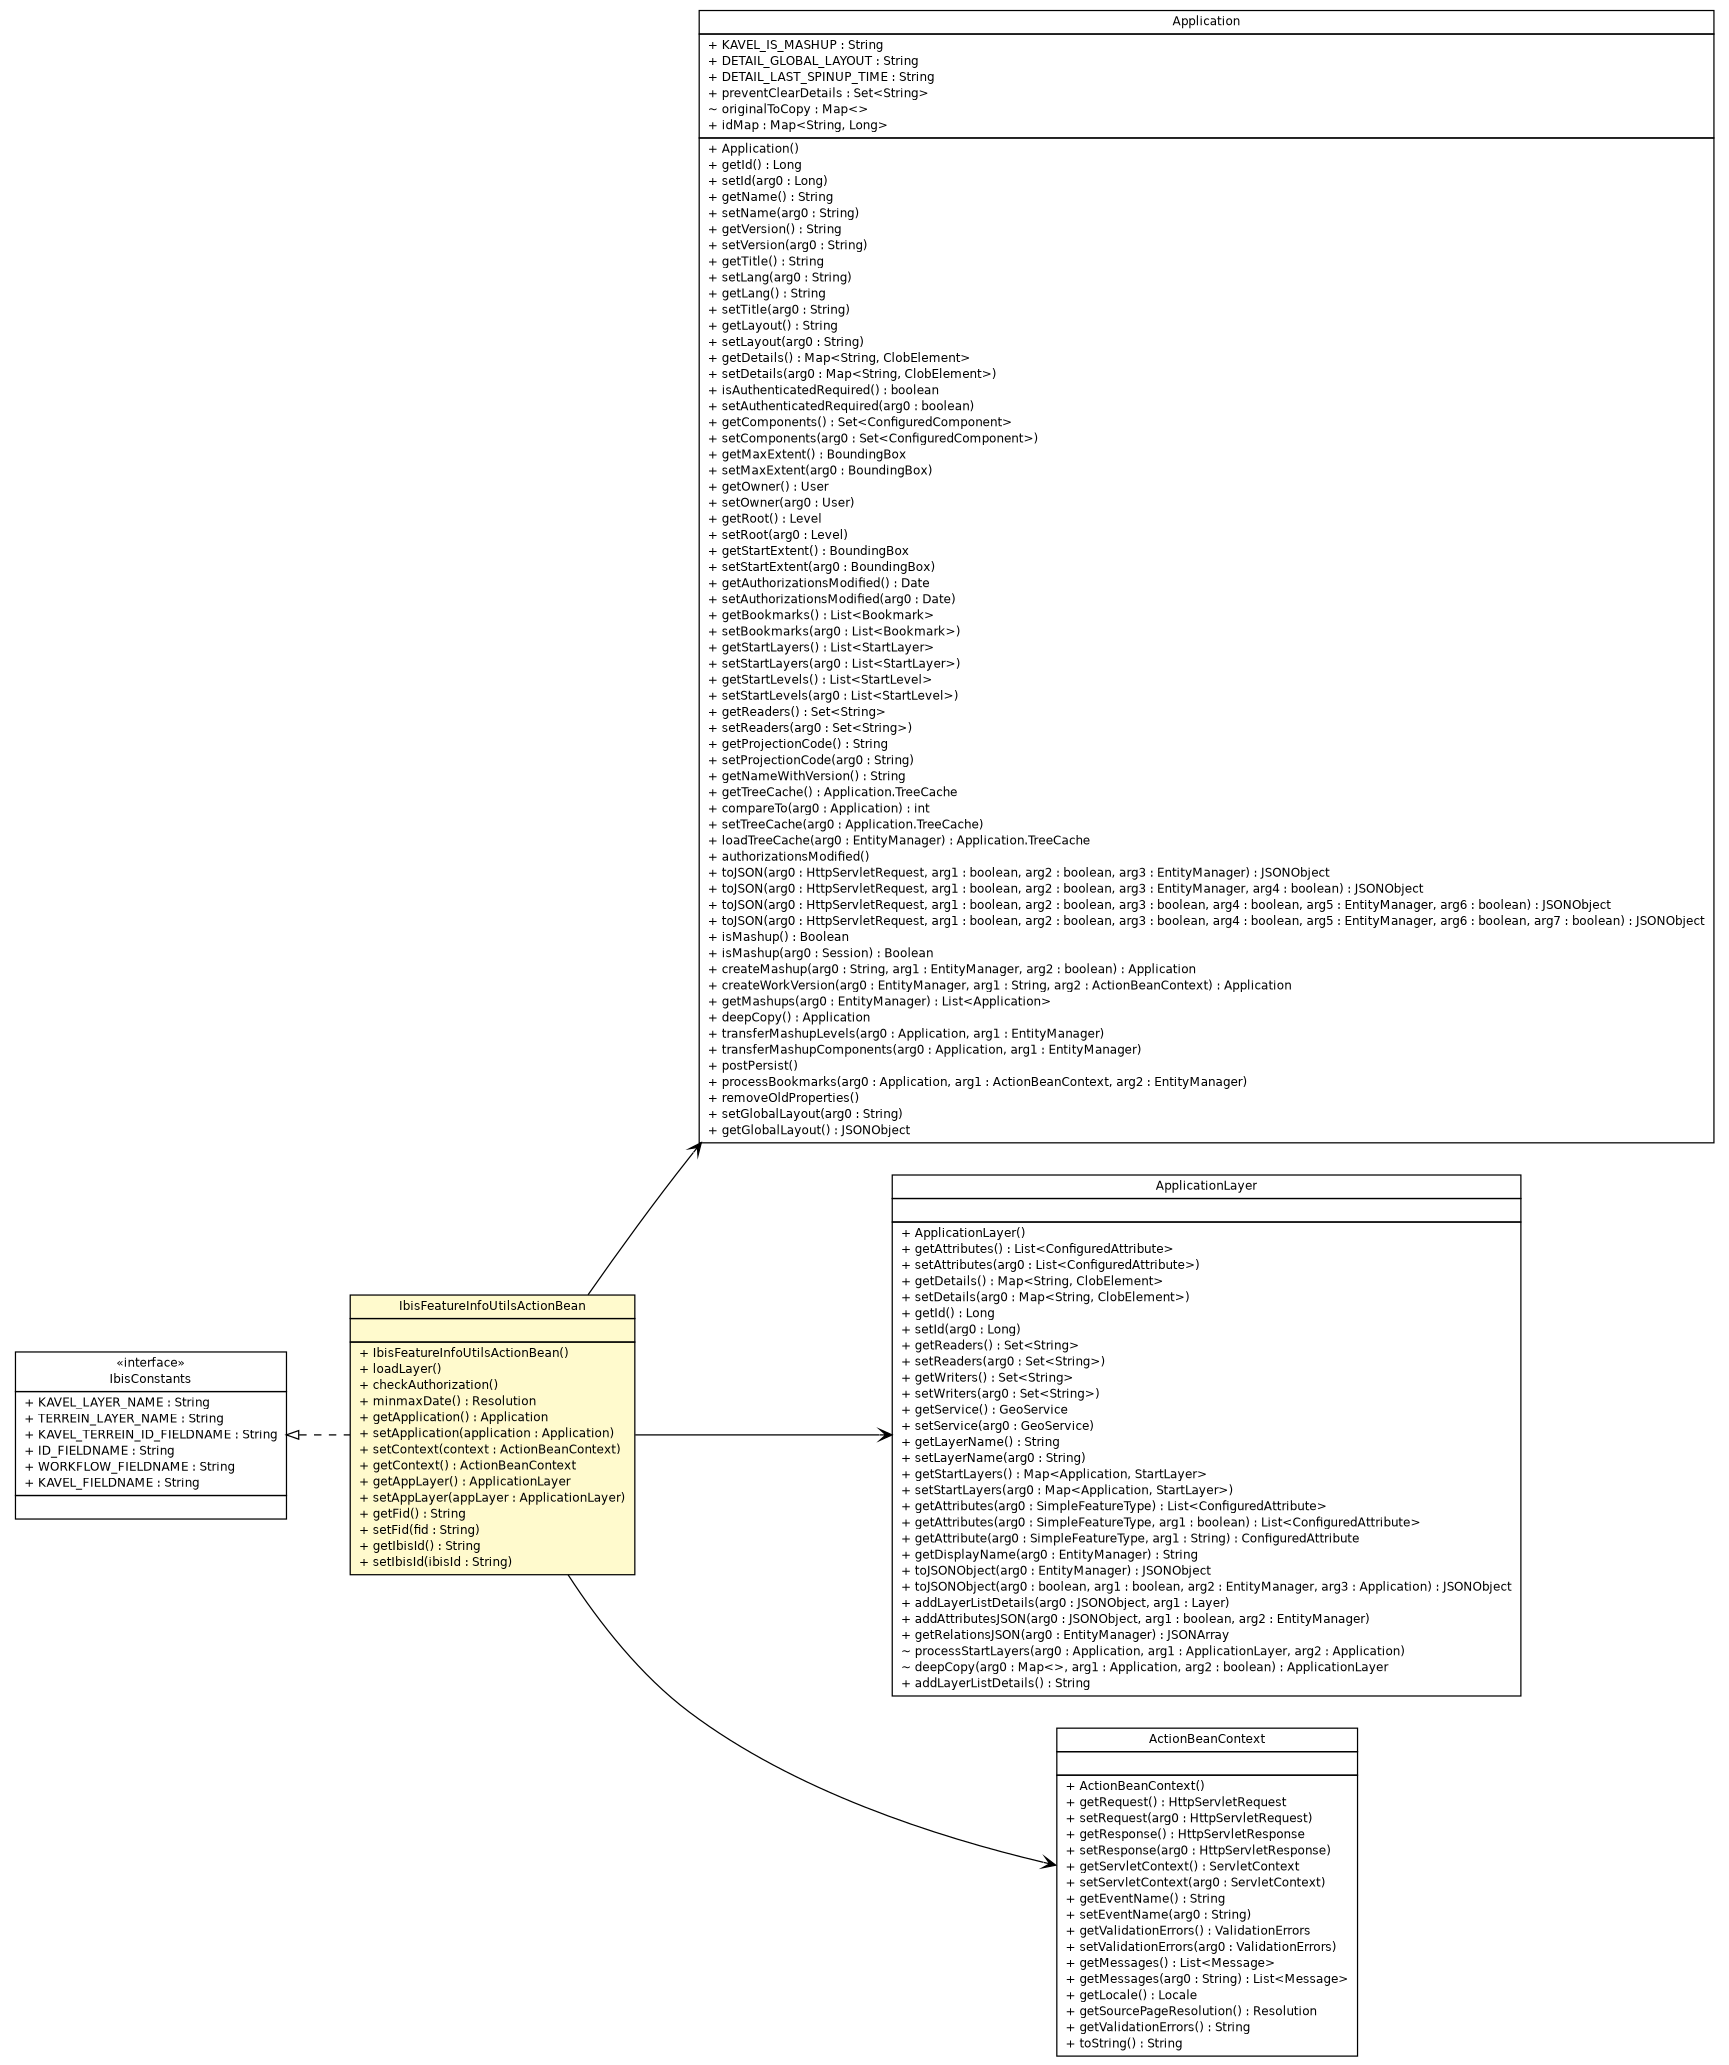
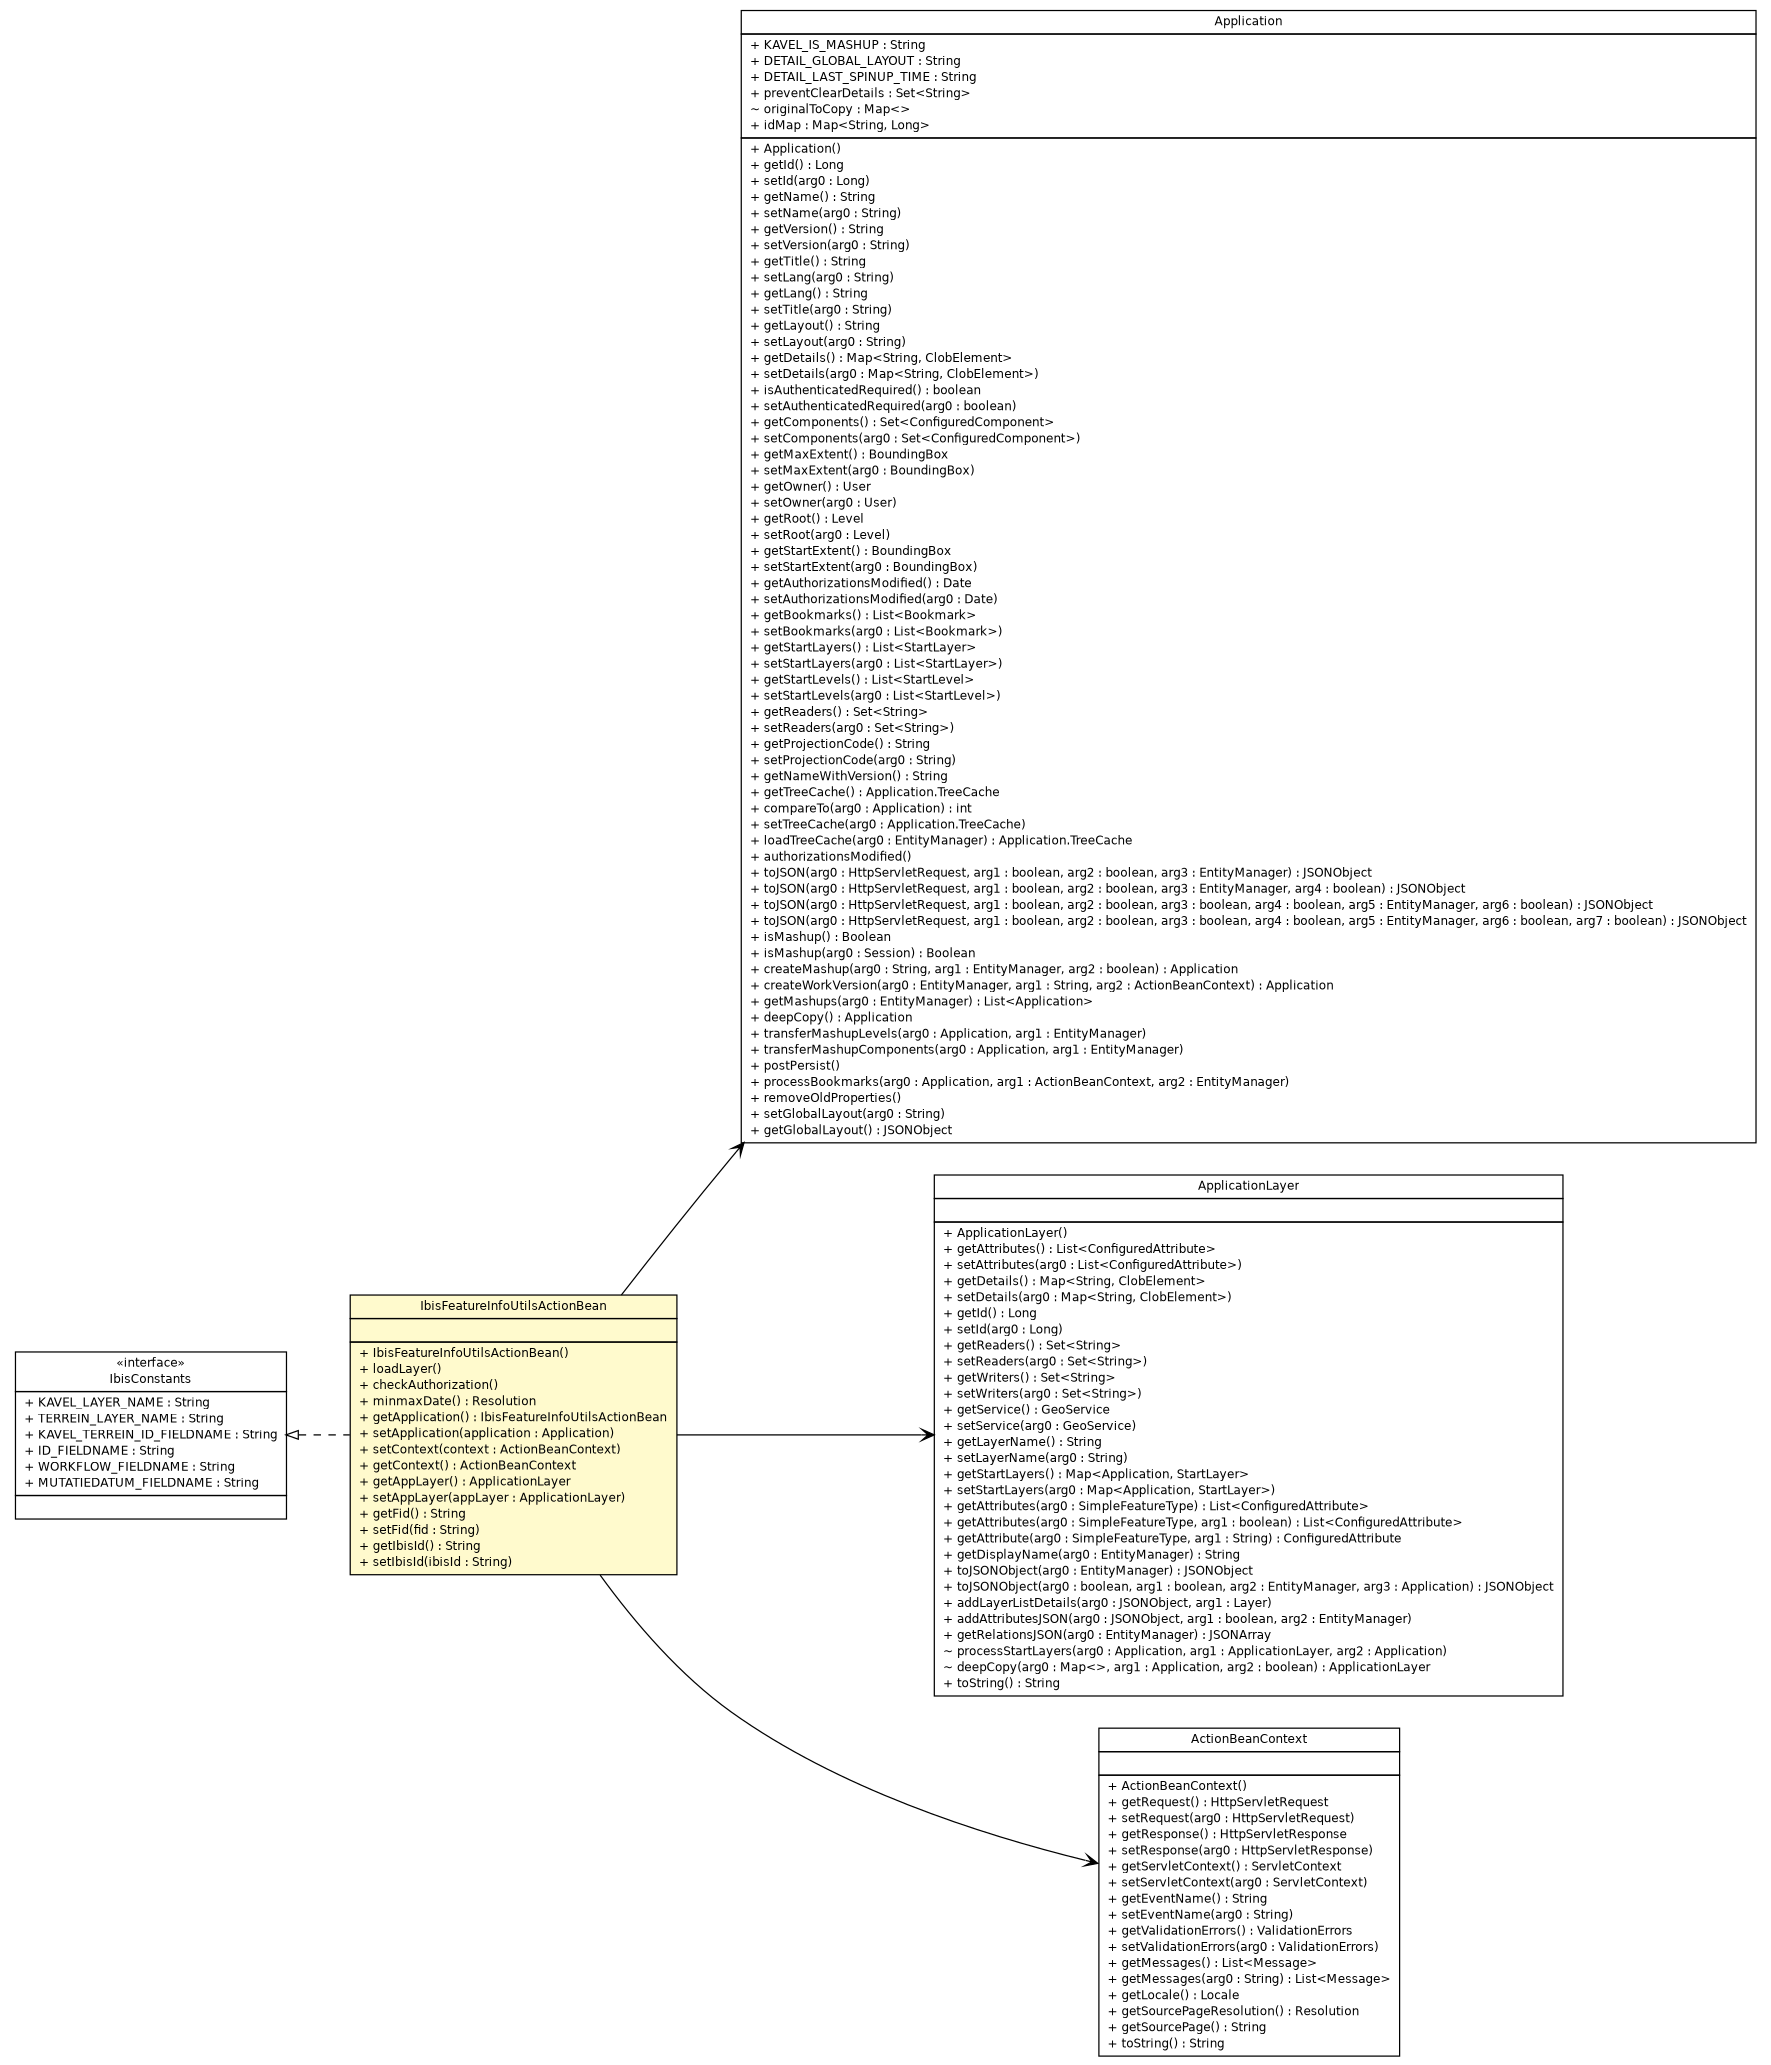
(454, 1418) -> (514, 1418)
(112, 1483) -> (142, 1483)
(996, 1684) -> (1002, 1684)
(1158, 2028) -> (1187, 2028)
